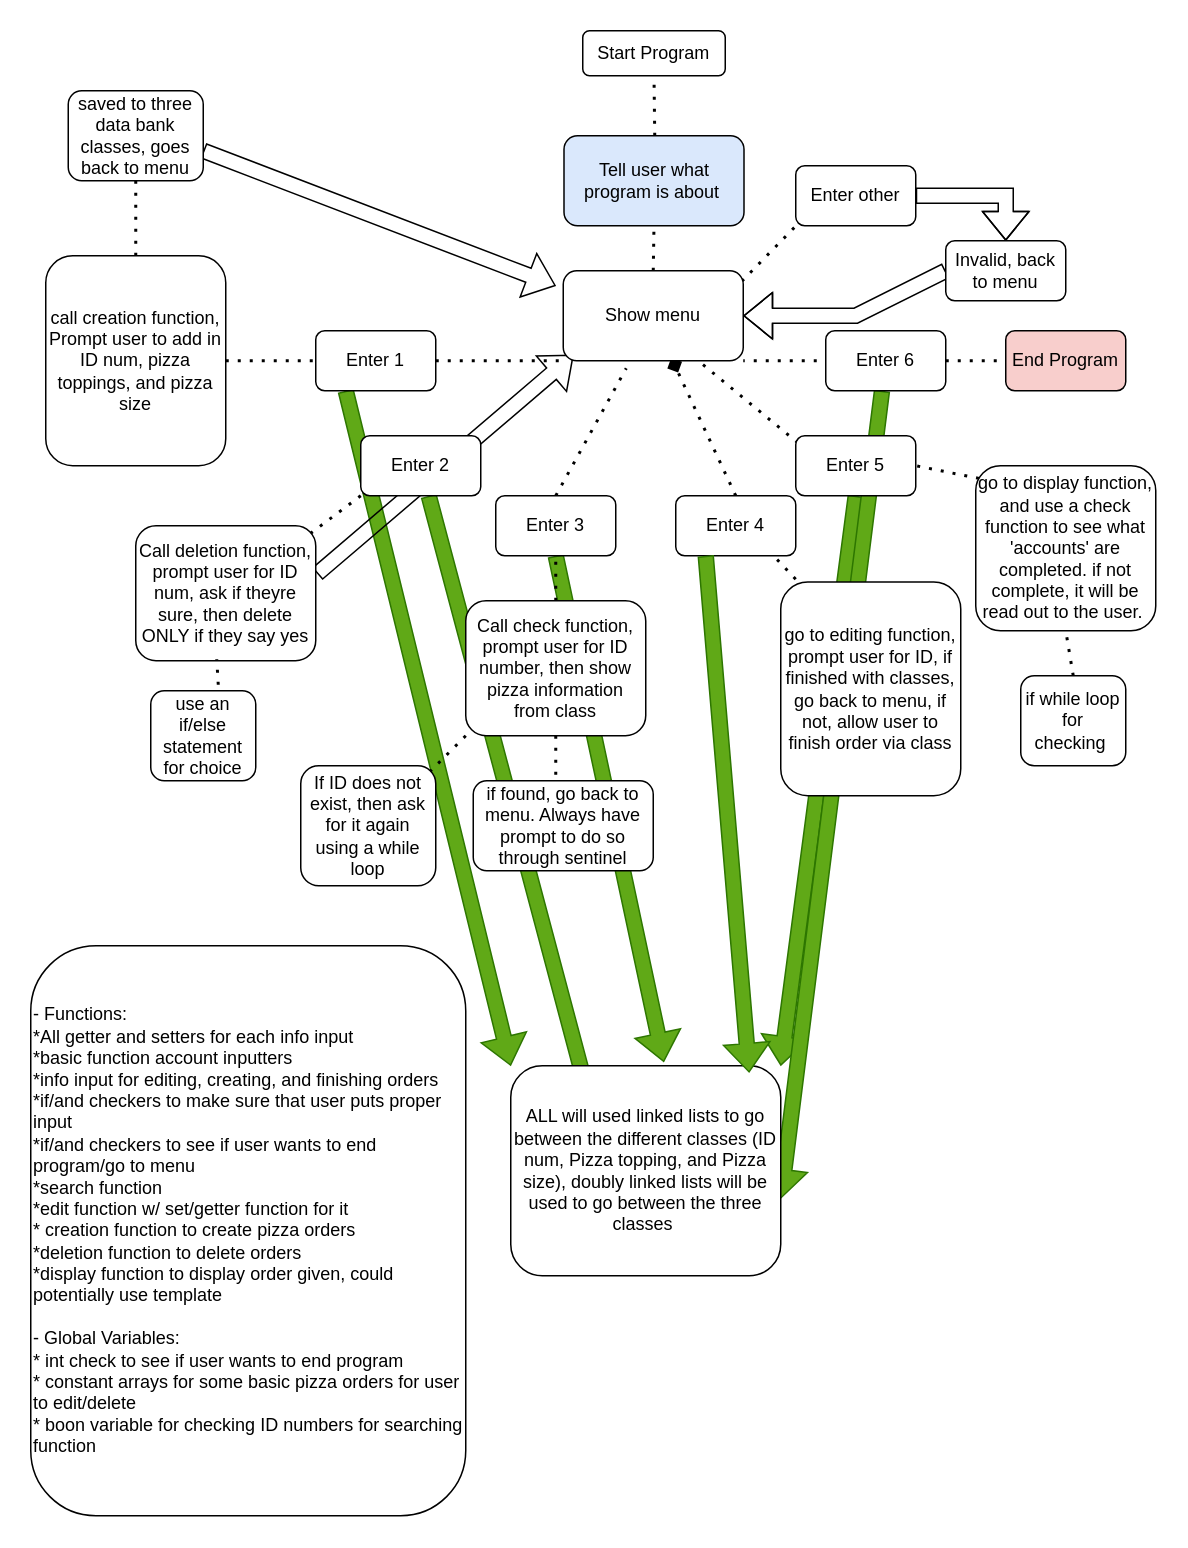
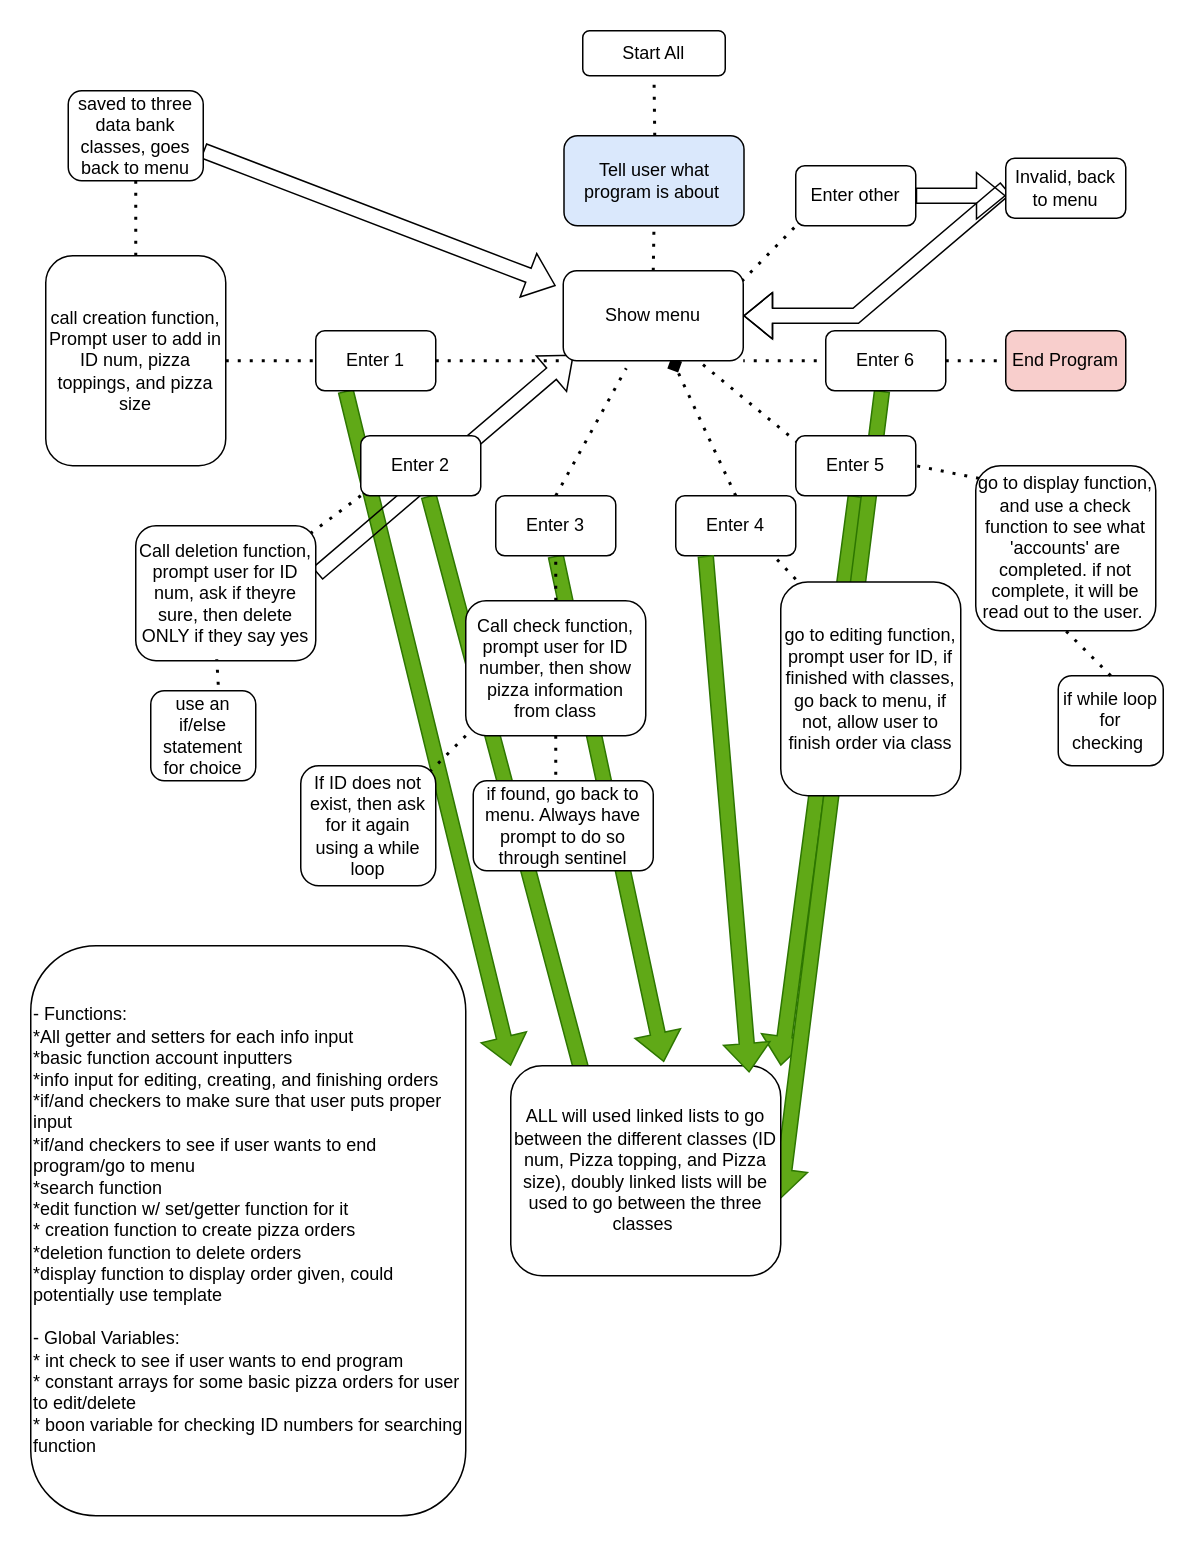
(654, 53) -> (654, 53)
(1006, 271) -> (1066, 188)
(1073, 721) -> (1111, 721)
